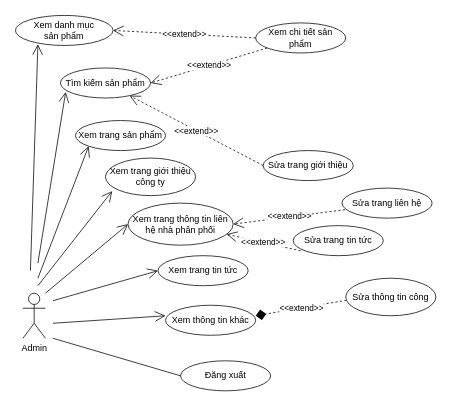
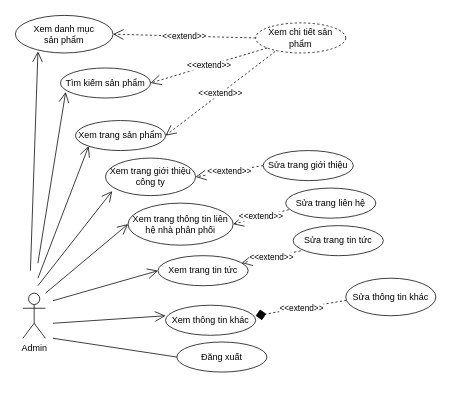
(64, 30) -> (64, 34)
(300, 38) -> (300, 38)
none -> (221, 93)
(219, 143) -> (230, 171)
(387, 203) -> (330, 203)
(263, 242) -> (271, 257)
(390, 297) -> (390, 297)
(225, 375) -> (222, 357)
